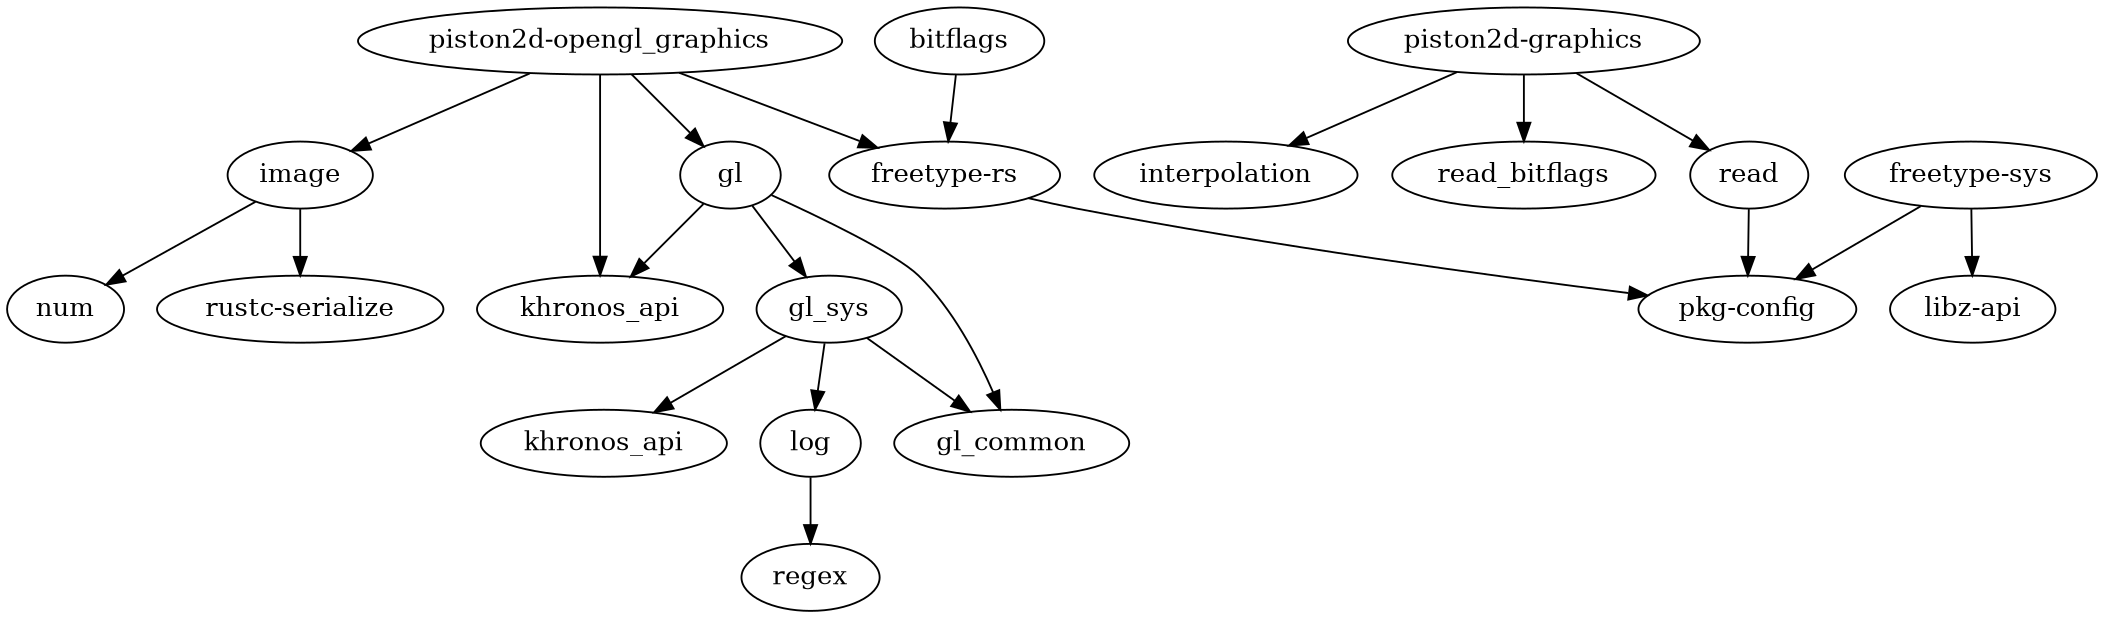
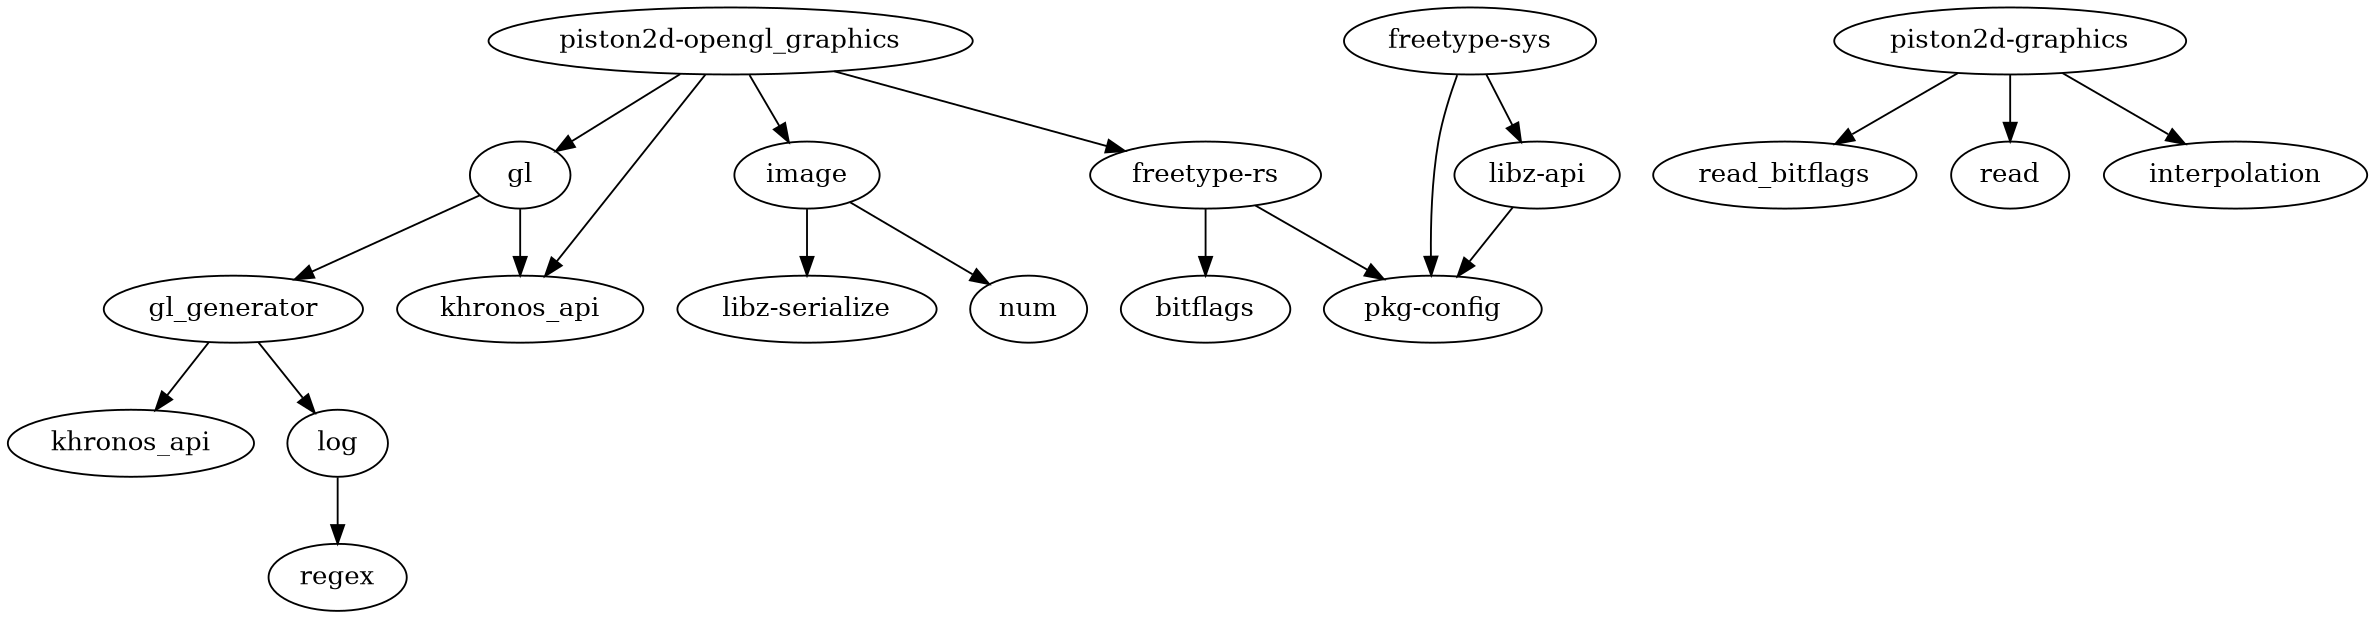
(953, 99) -> (1206, 233)
(1748, 233) -> (1491, 234)
(300, 309) -> (807, 309)
(829, 309) -> (233, 309)
(1012, 443) -> none
